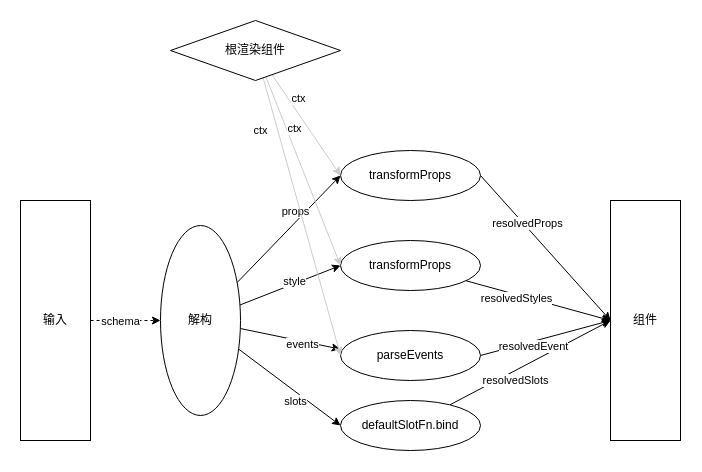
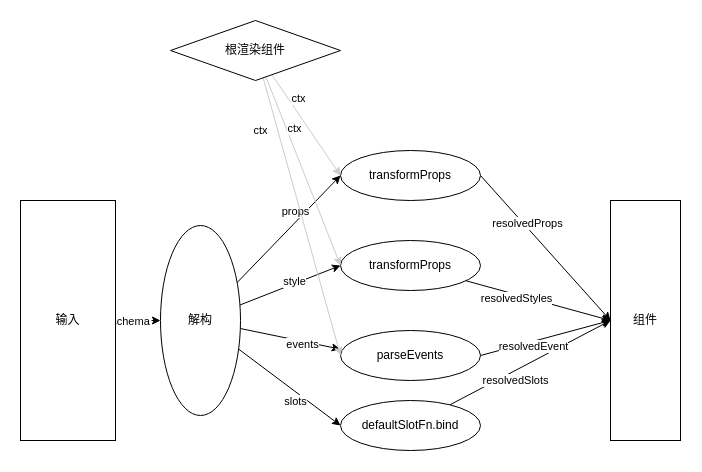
(56, 321) -> (68, 321)
